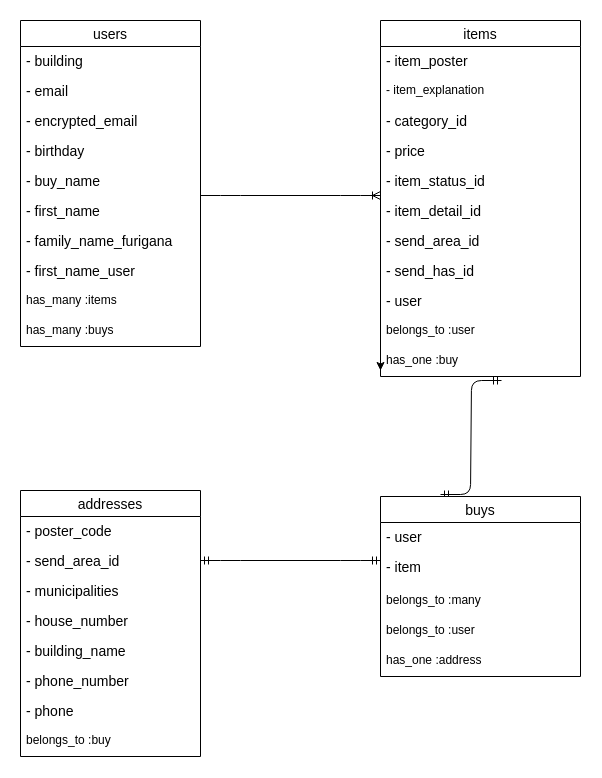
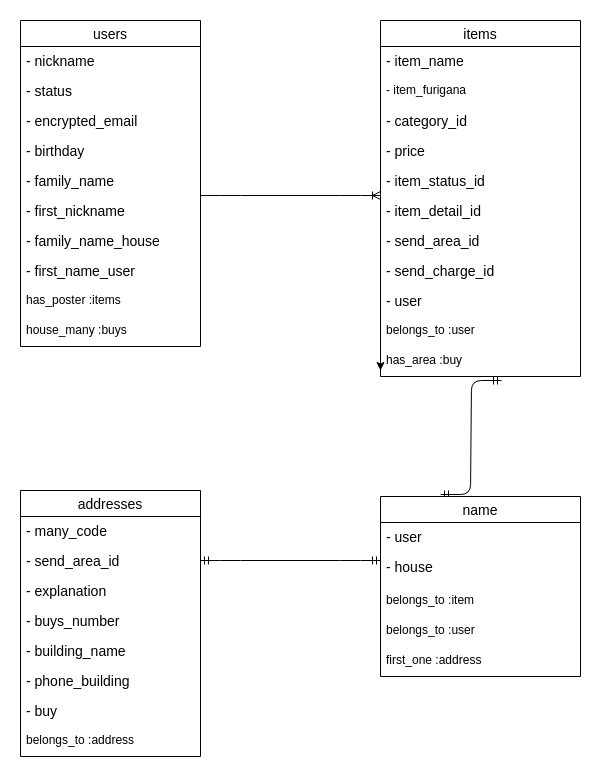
(58, 61) -> (62, 61)
(433, 61) -> (425, 61)
(442, 90) -> (433, 90)
(48, 91) -> (56, 91)
(63, 181) -> (72, 181)
(69, 211) -> (83, 211)
(105, 241) -> (95, 241)
(435, 271) -> (447, 271)
(72, 300) -> (78, 300)
(70, 330) -> (77, 330)
(423, 360) -> (427, 360)
(480, 510) -> (480, 510)
(75, 531) -> (67, 531)
(406, 567) -> (412, 567)
(78, 591) -> (72, 591)
(435, 600) -> (434, 600)
(79, 621) -> (75, 621)
(437, 660) -> (442, 660)
(79, 681) -> (81, 681)
(52, 711) -> (44, 711)
(72, 740) -> (85, 740)
